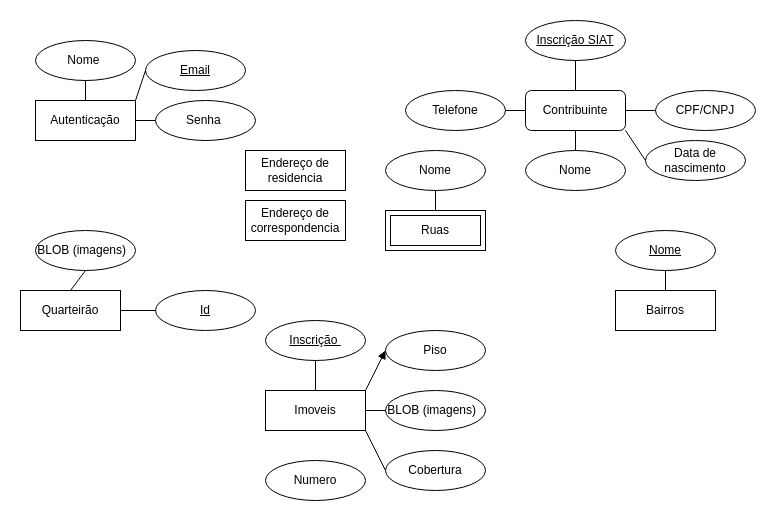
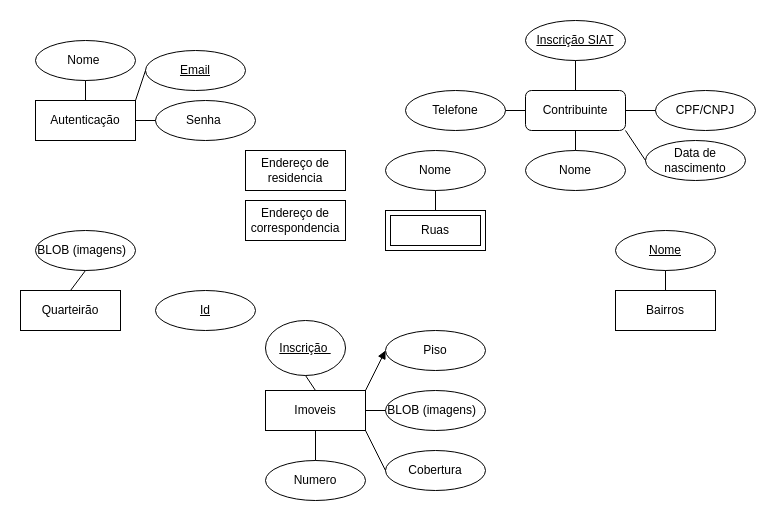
(138, 311) -> none
(316, 341) -> (306, 348)
none -> (316, 446)
